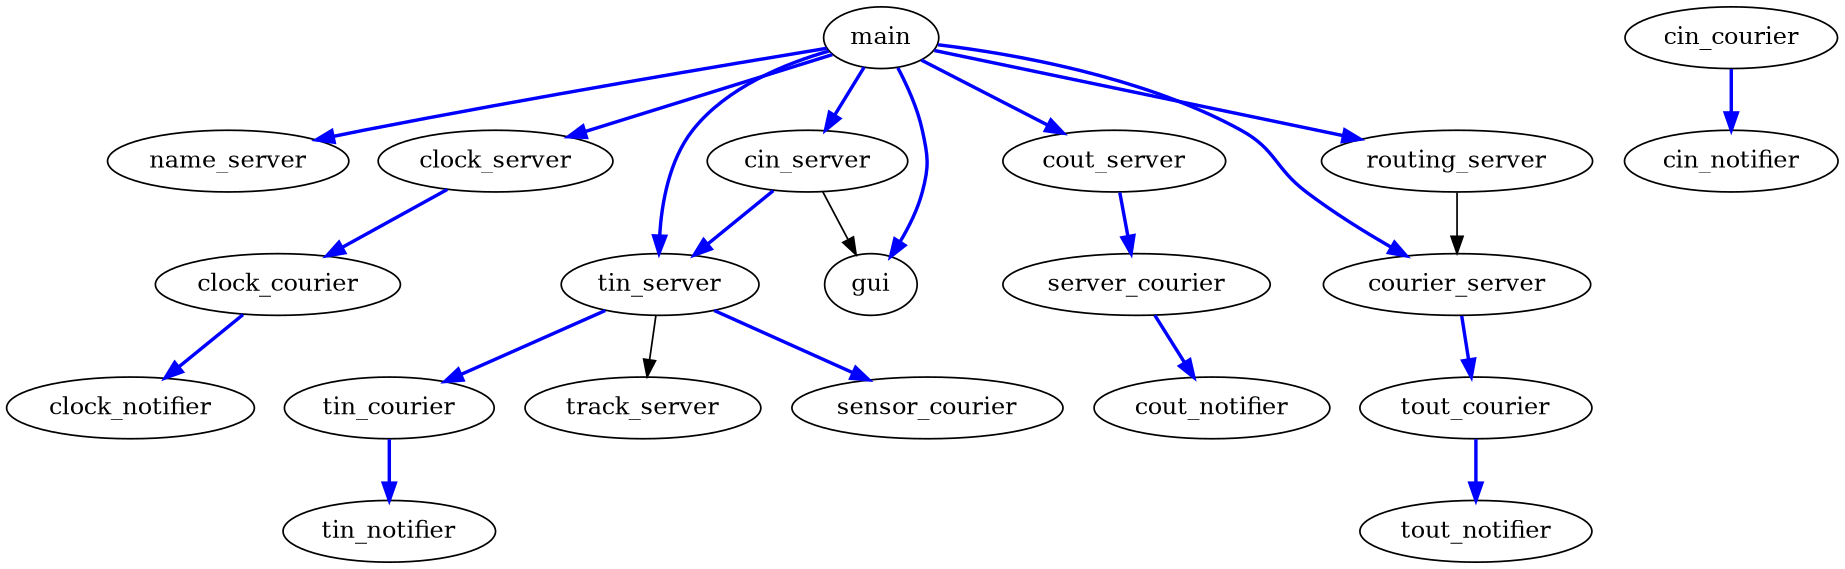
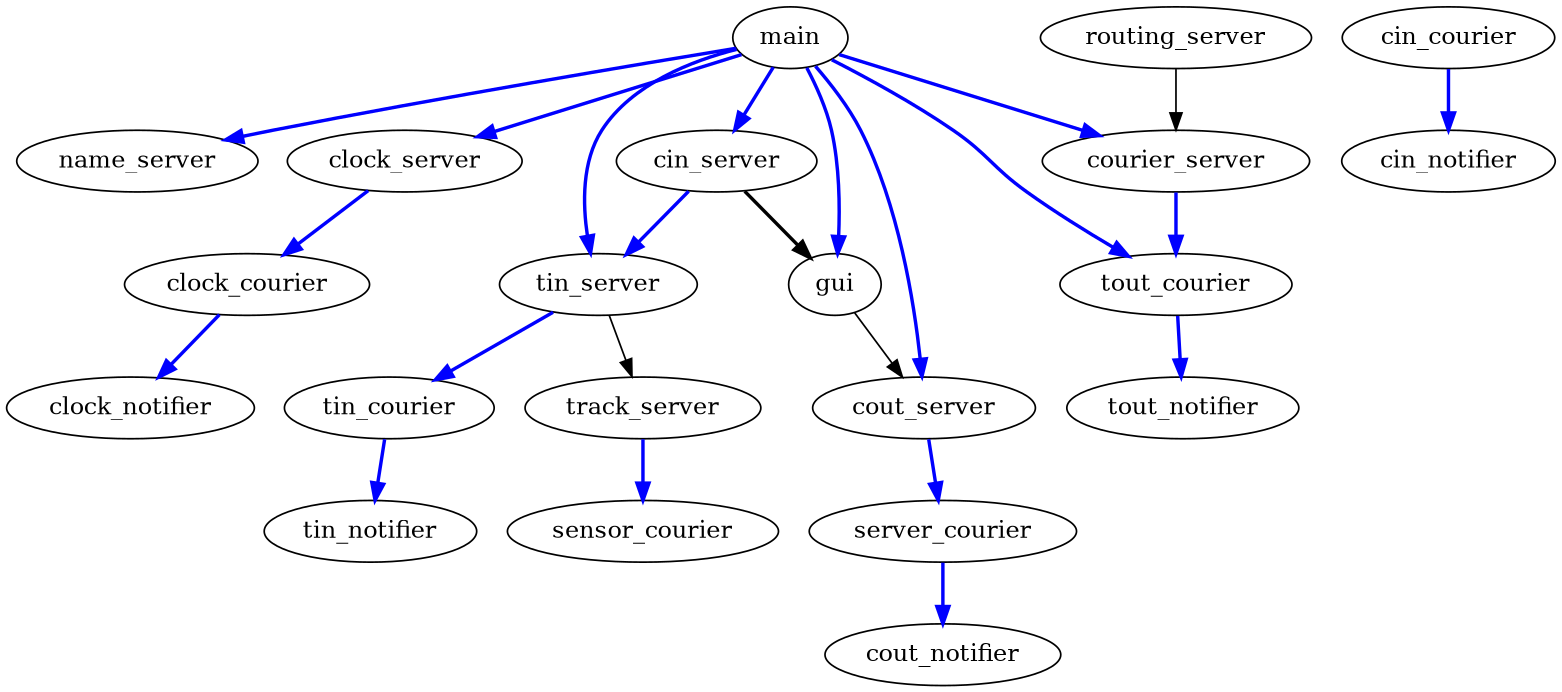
(1067, 78) -> (976, 148)
(835, 216) -> (771, 218)
none -> (873, 338)
(784, 342) -> (643, 461)
